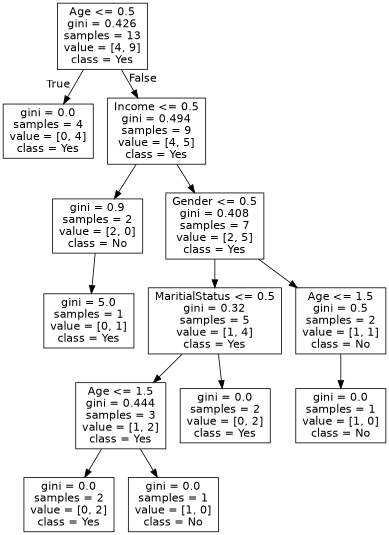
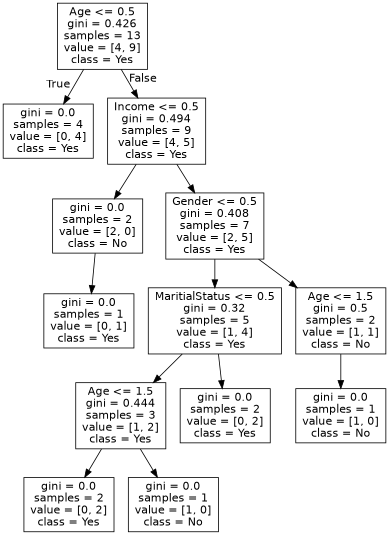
(98, 226) -> (98, 226)
(89, 321) -> (89, 321)
